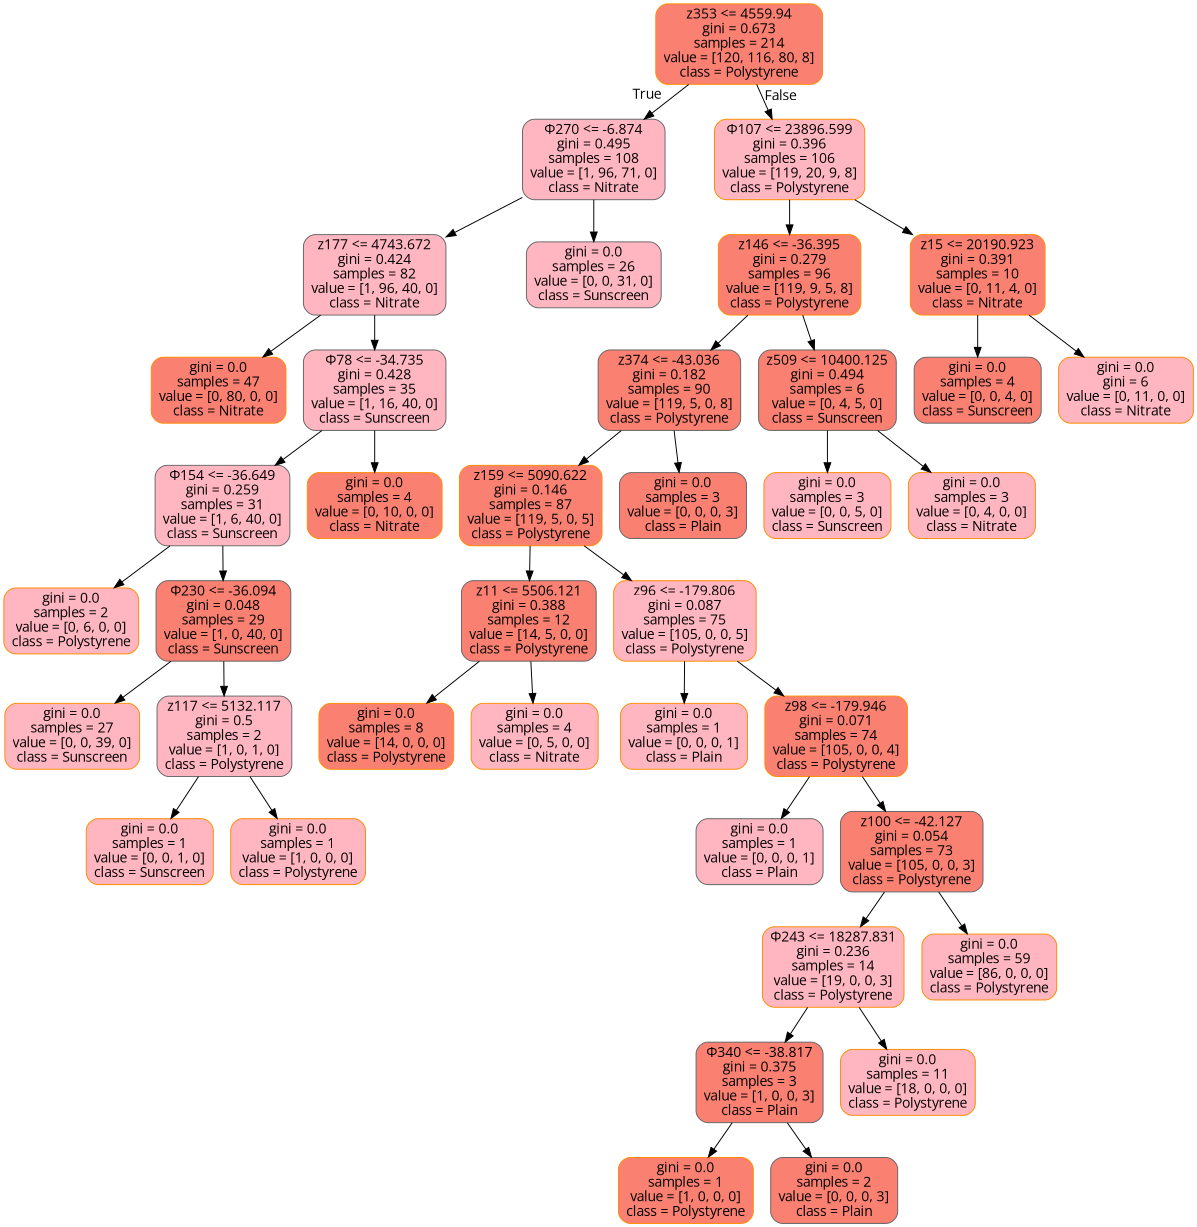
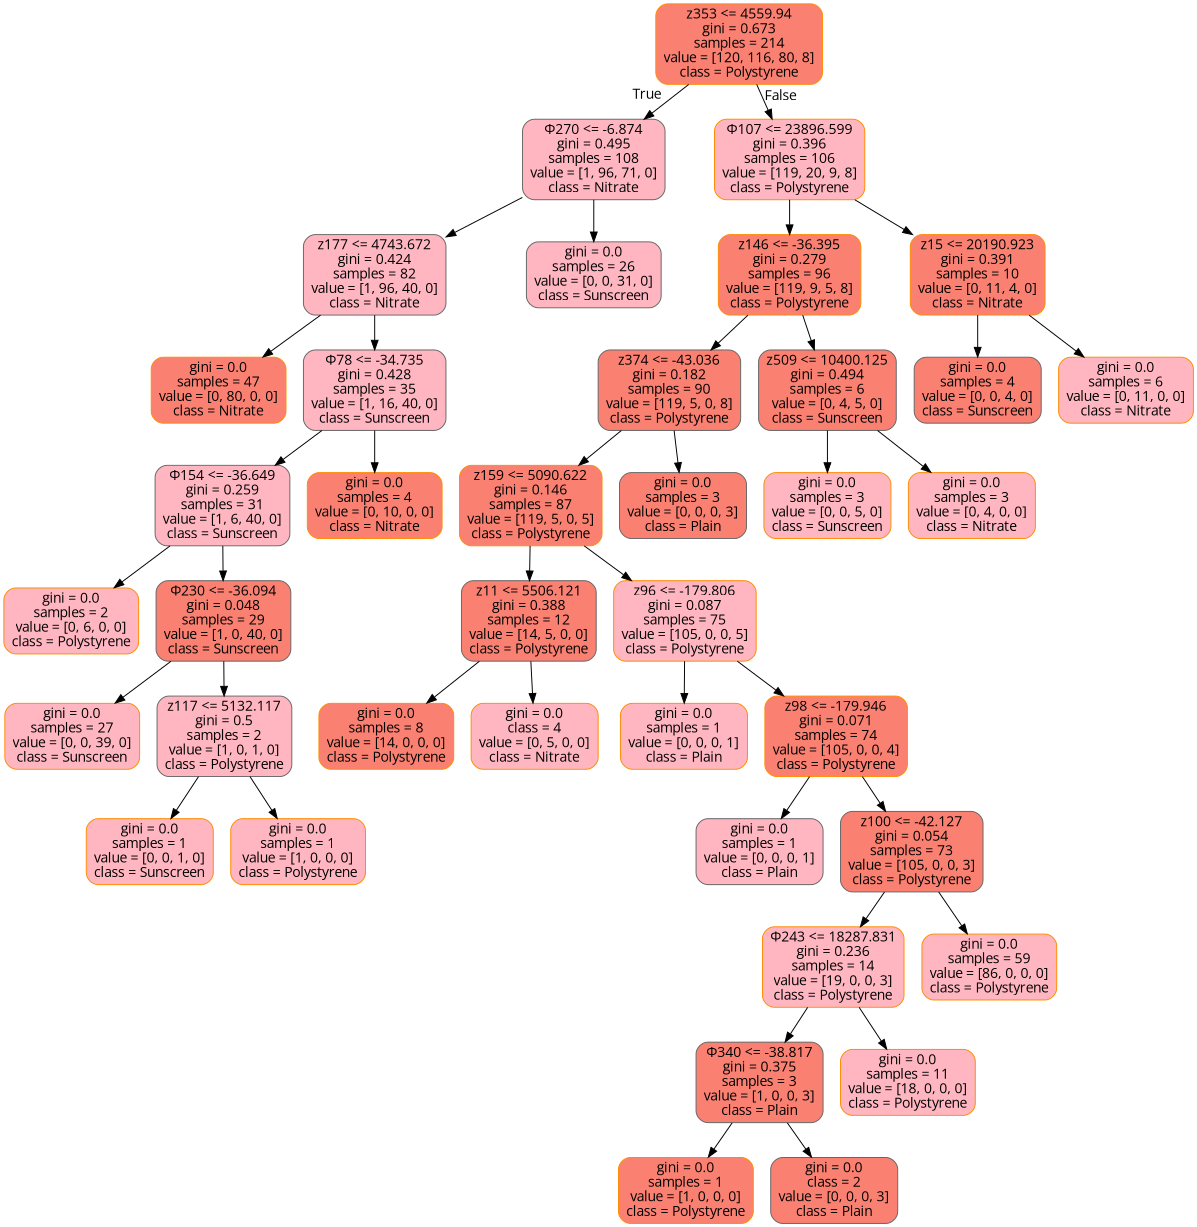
(1126, 390) -> (1126, 390)
(535, 736) -> (535, 736)
(834, 1190) -> (834, 1190)
